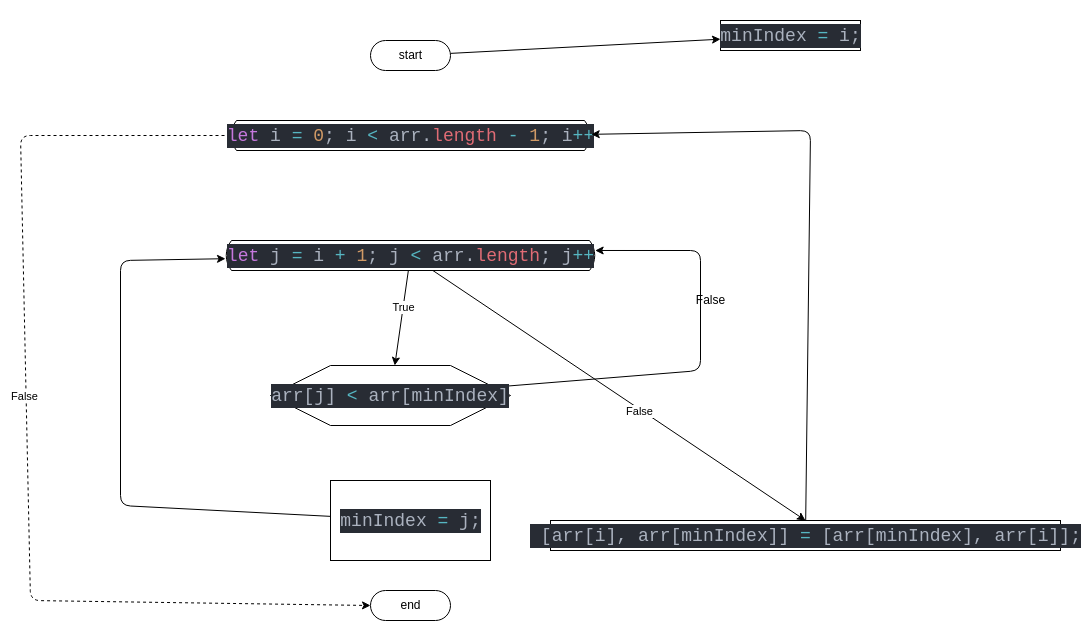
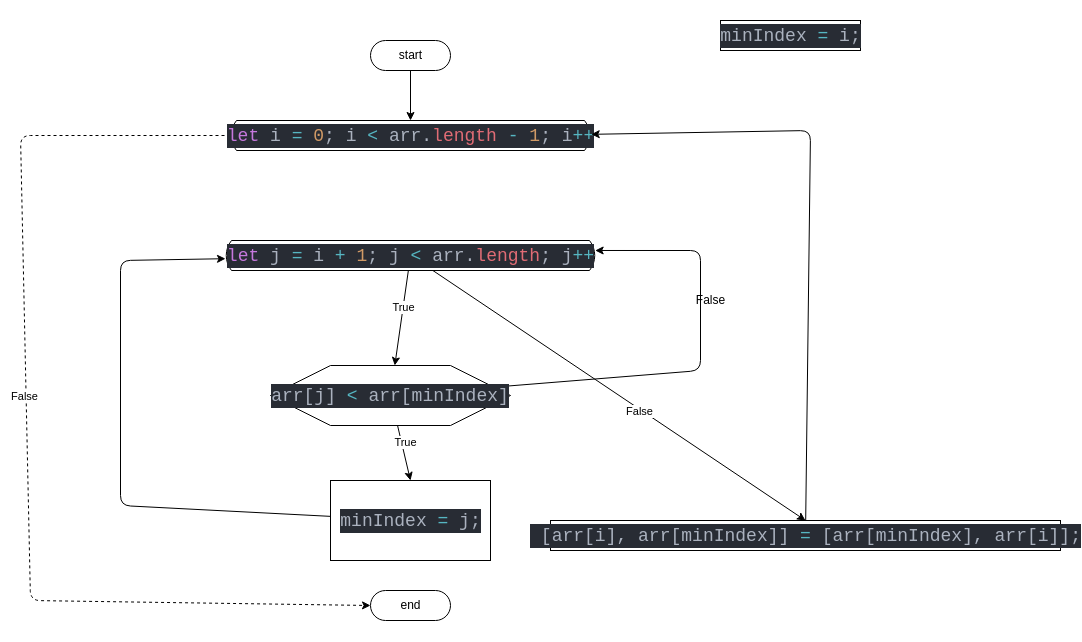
(582, 46) -> (411, 92)
none -> (403, 450)
